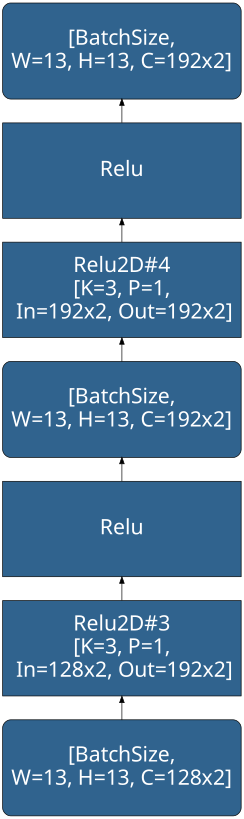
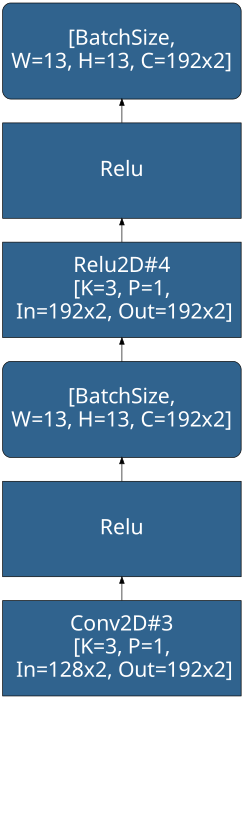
(122, 648) -> (122, 648)
(122, 768) -> none
